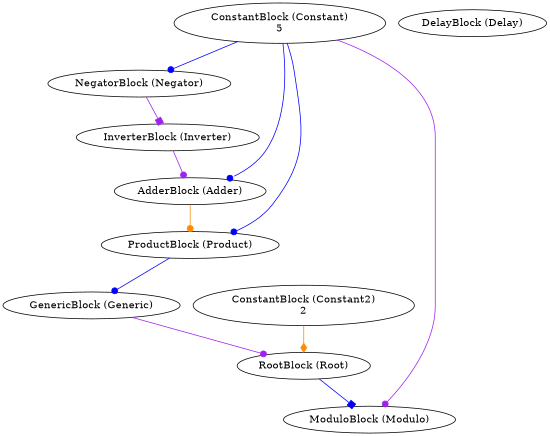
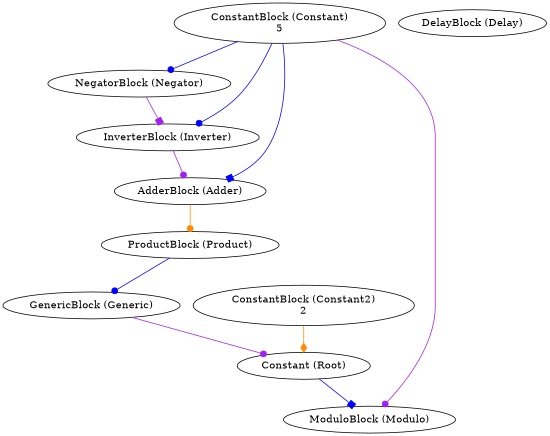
(279, 119) -> (279, 119)
(299, 149) -> (244, 89)
(304, 366) -> (304, 366)
